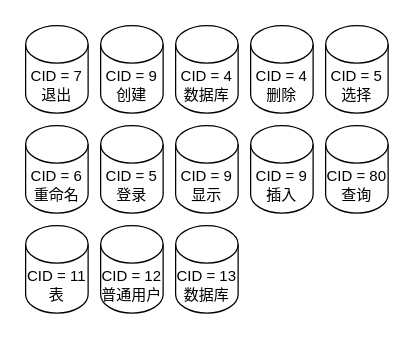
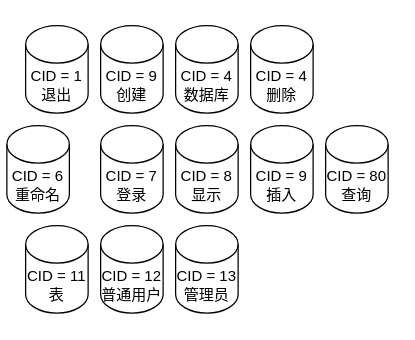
(357, 69) -> none
(57, 86) -> (57, 86)
(57, 169) -> (38, 169)
(132, 186) -> (132, 186)
(207, 186) -> (207, 186)
(207, 286) -> (207, 286)
